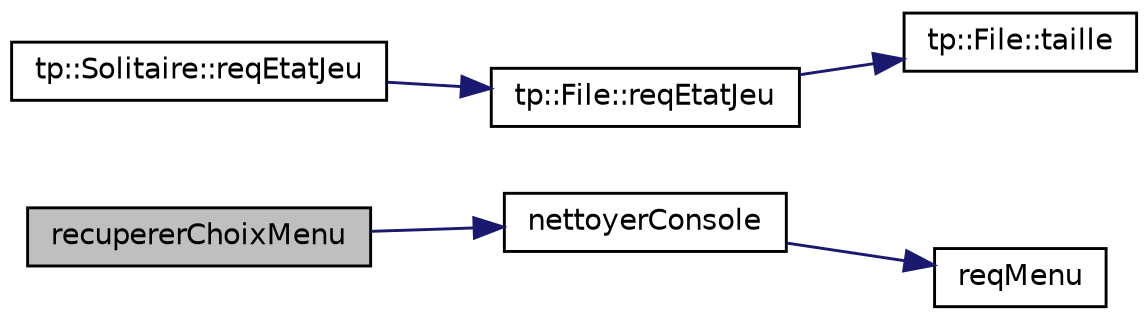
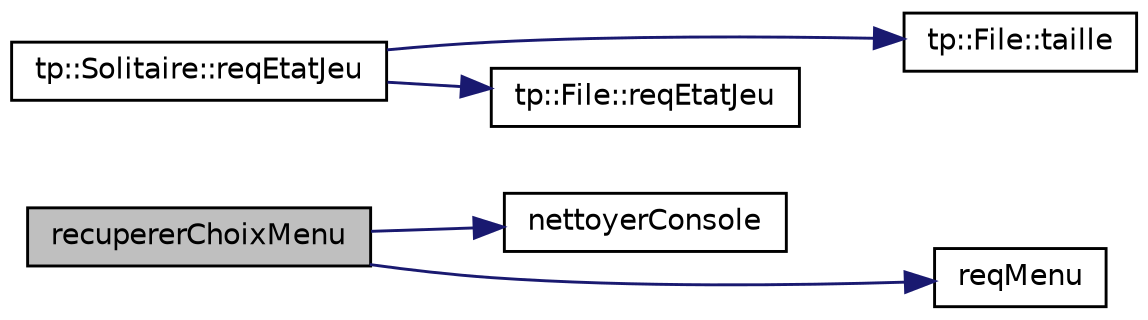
(837, 69) -> (630, 38)
(846, 252) -> (637, 284)
